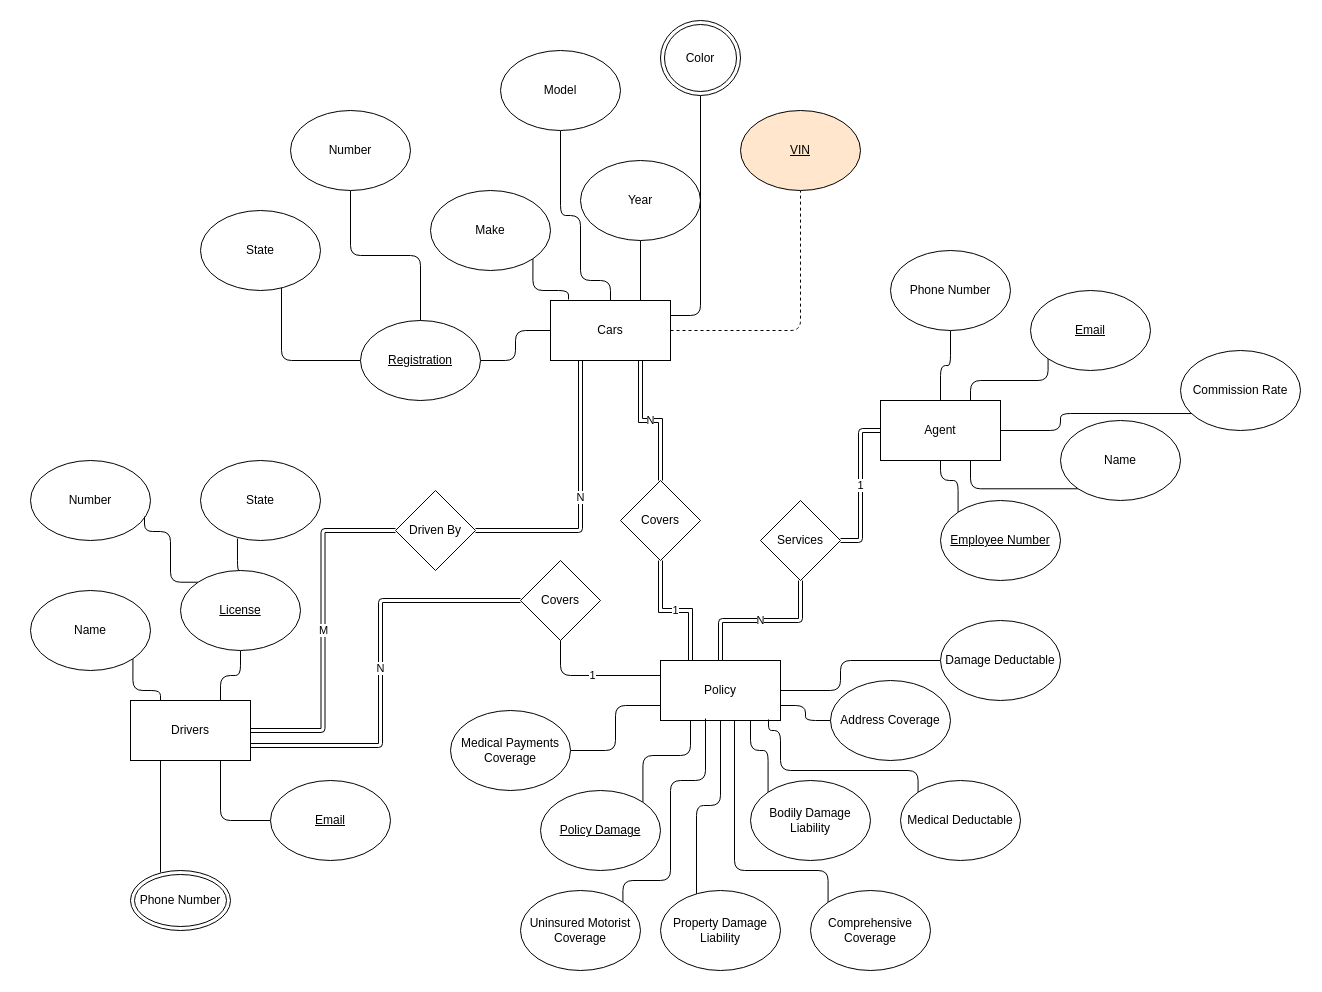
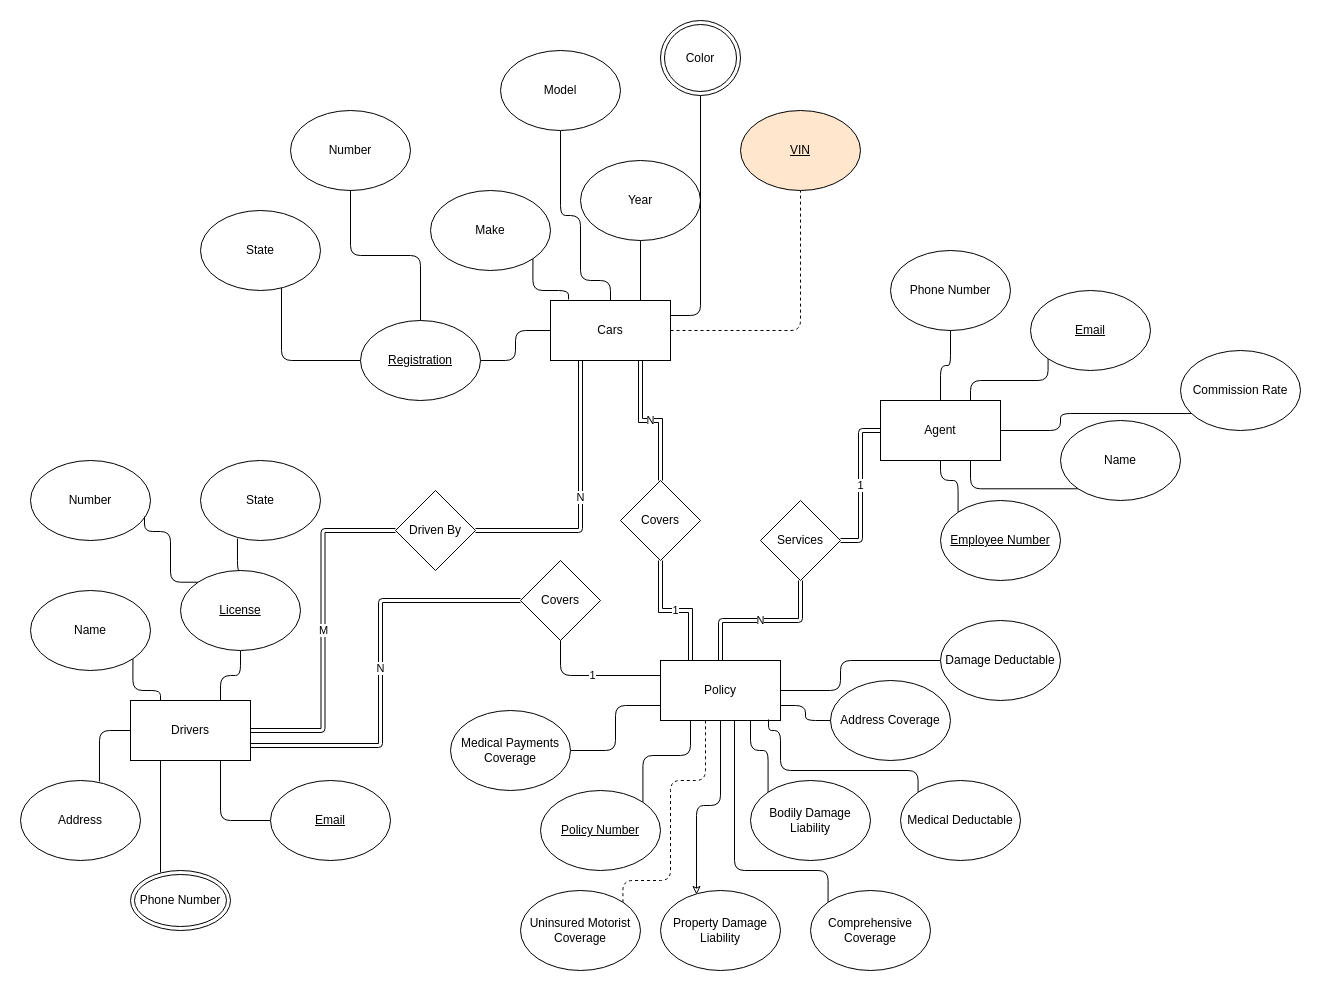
none -> (99, 746)
(671, 816) -> (671, 816)
none -> (81, 821)
(601, 831) -> (601, 831)
(697, 889) -> (697, 886)
